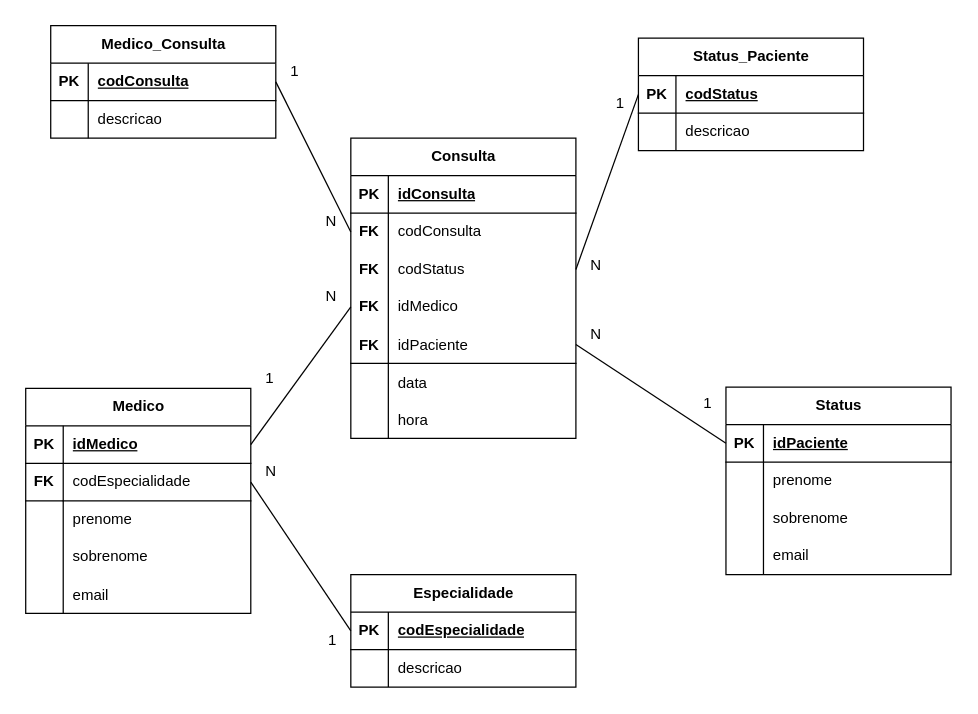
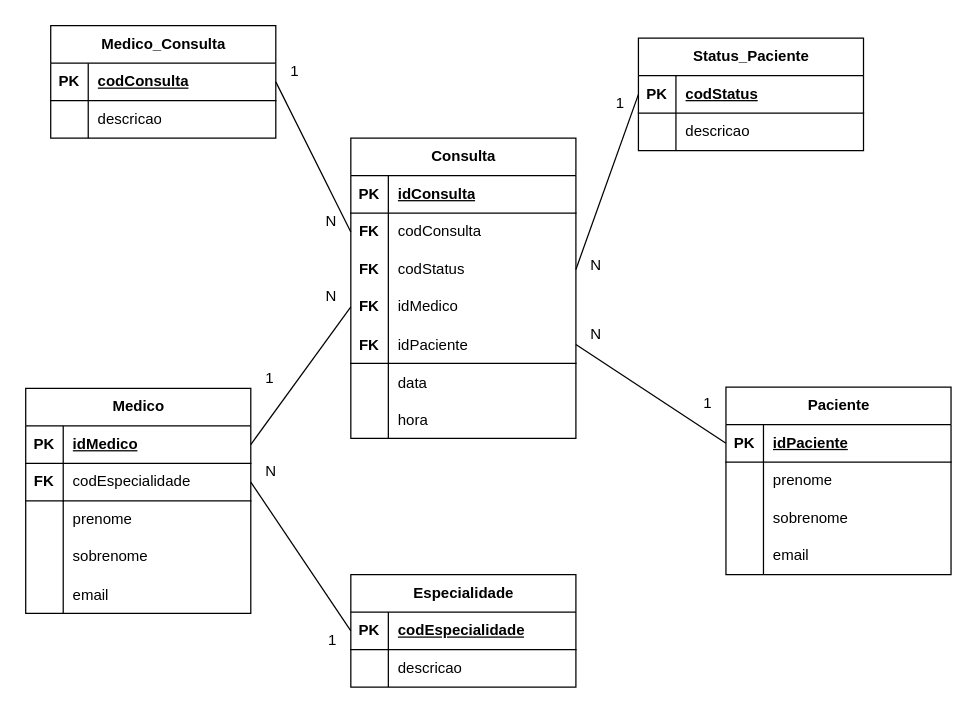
(839, 406) -> (839, 406)
